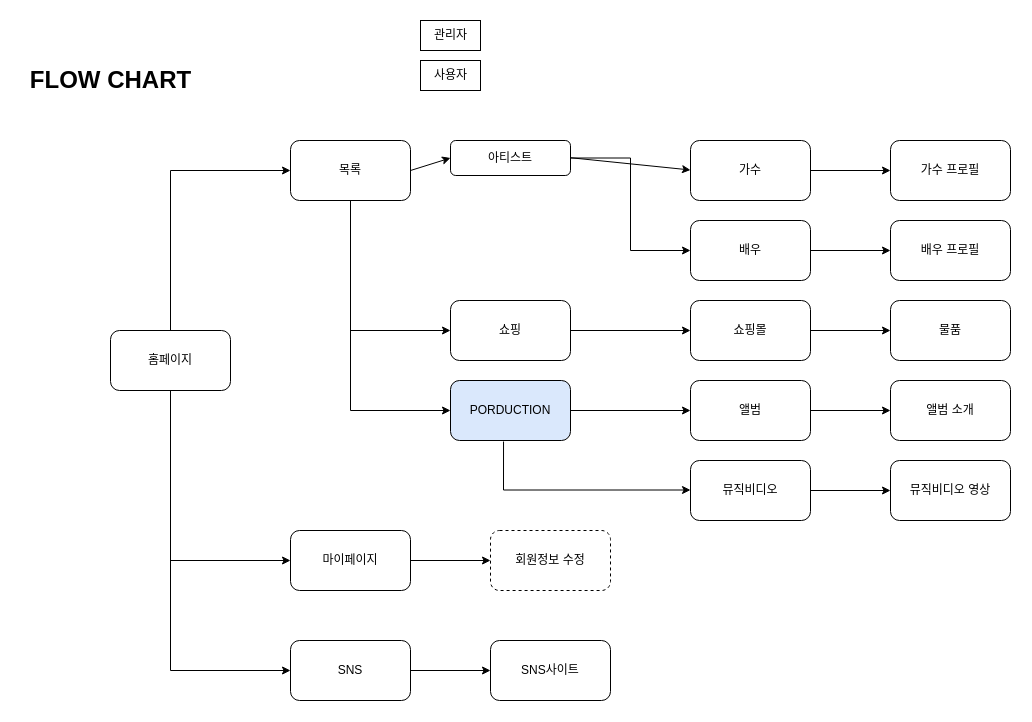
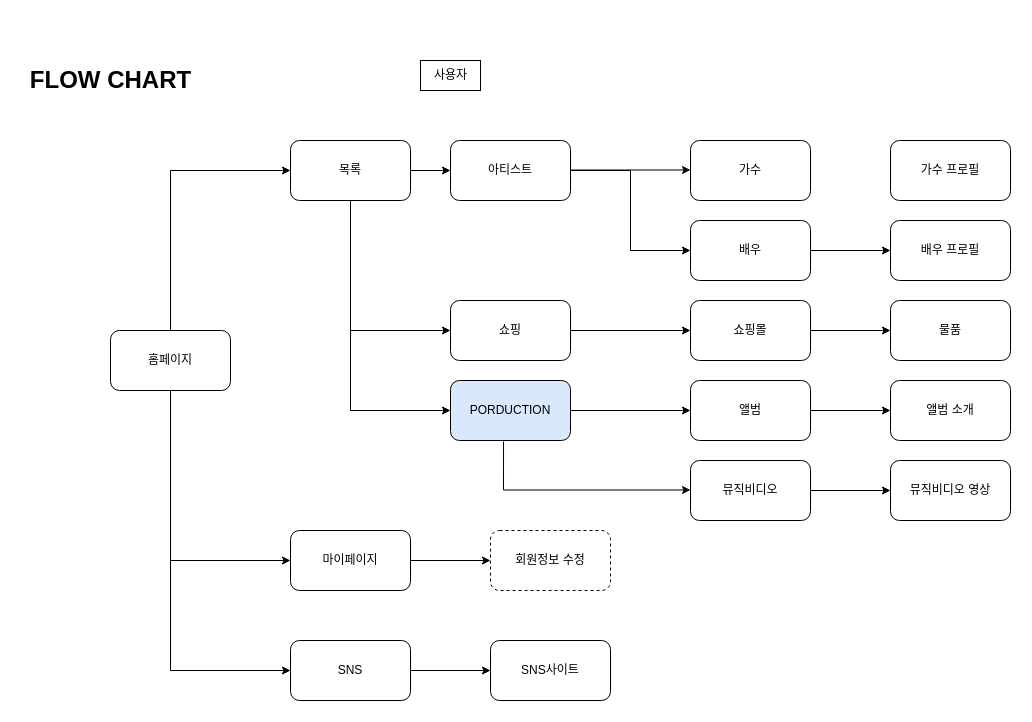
(451, 36) -> none
(511, 158) -> (511, 171)
(847, 171) -> none
